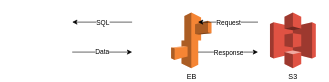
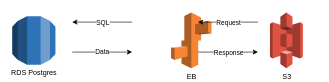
none -> (34, 40)
(293, 40) -> (287, 40)
